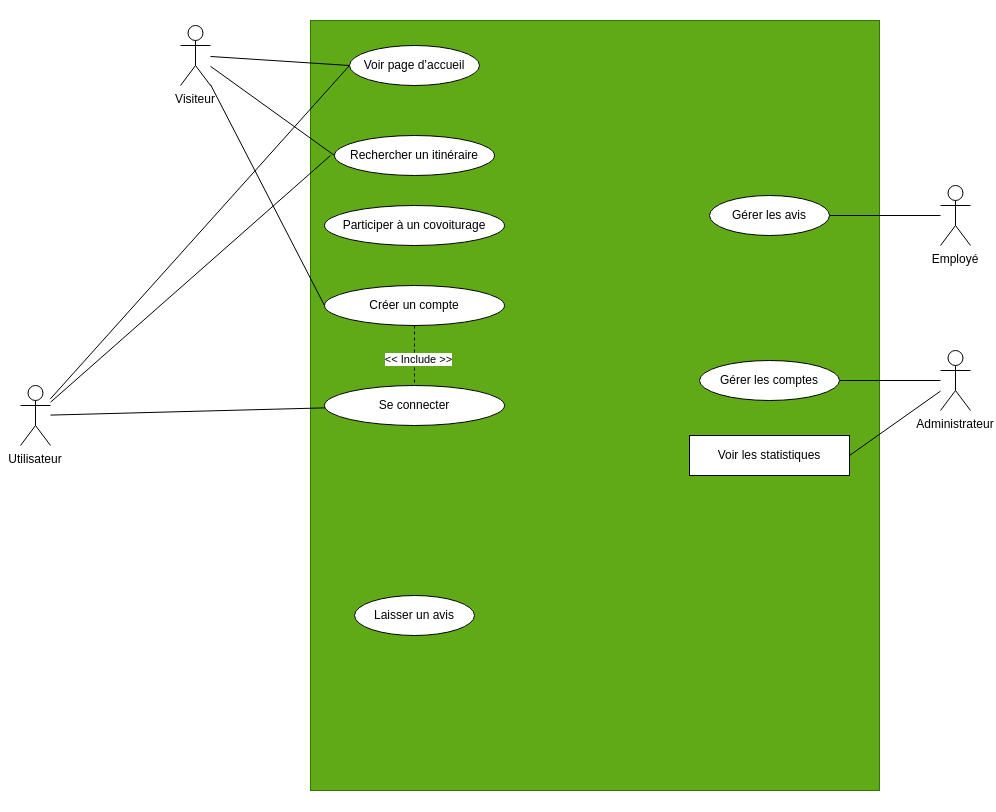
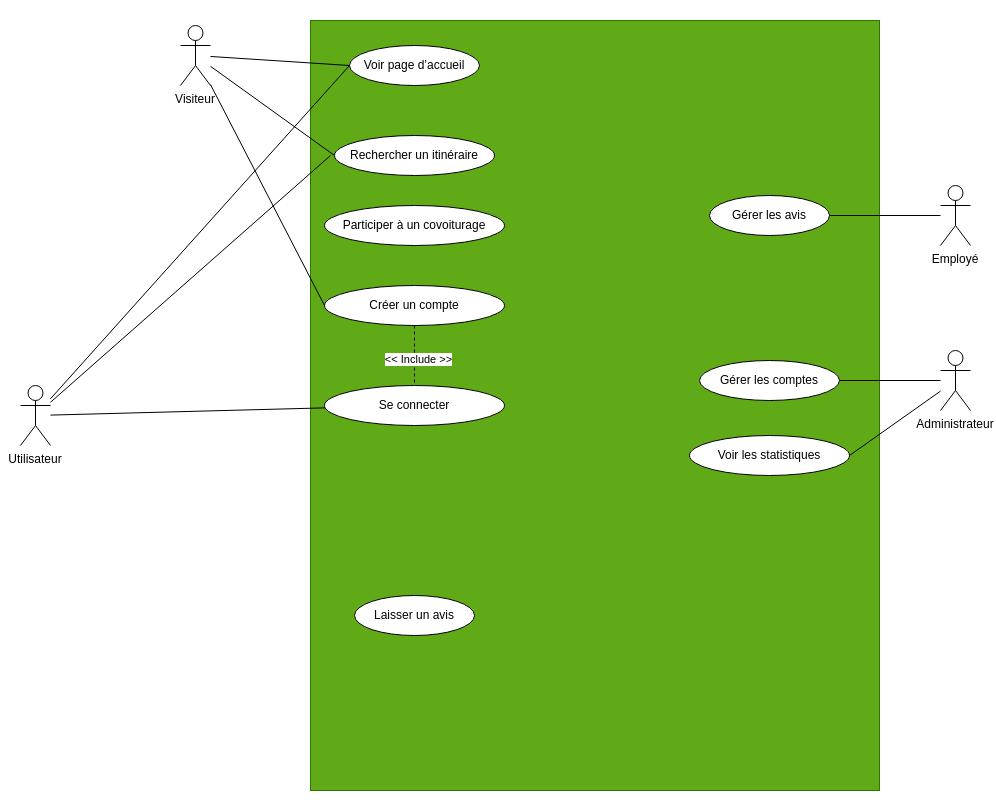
(770, 456) -> (770, 456)
